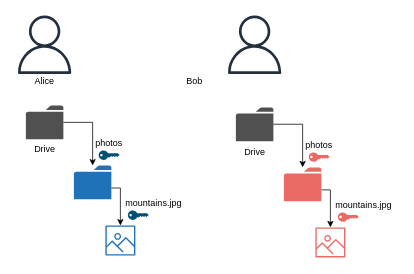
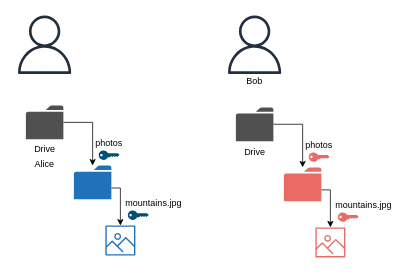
(45, 81) -> (45, 164)
(195, 81) -> (255, 81)
